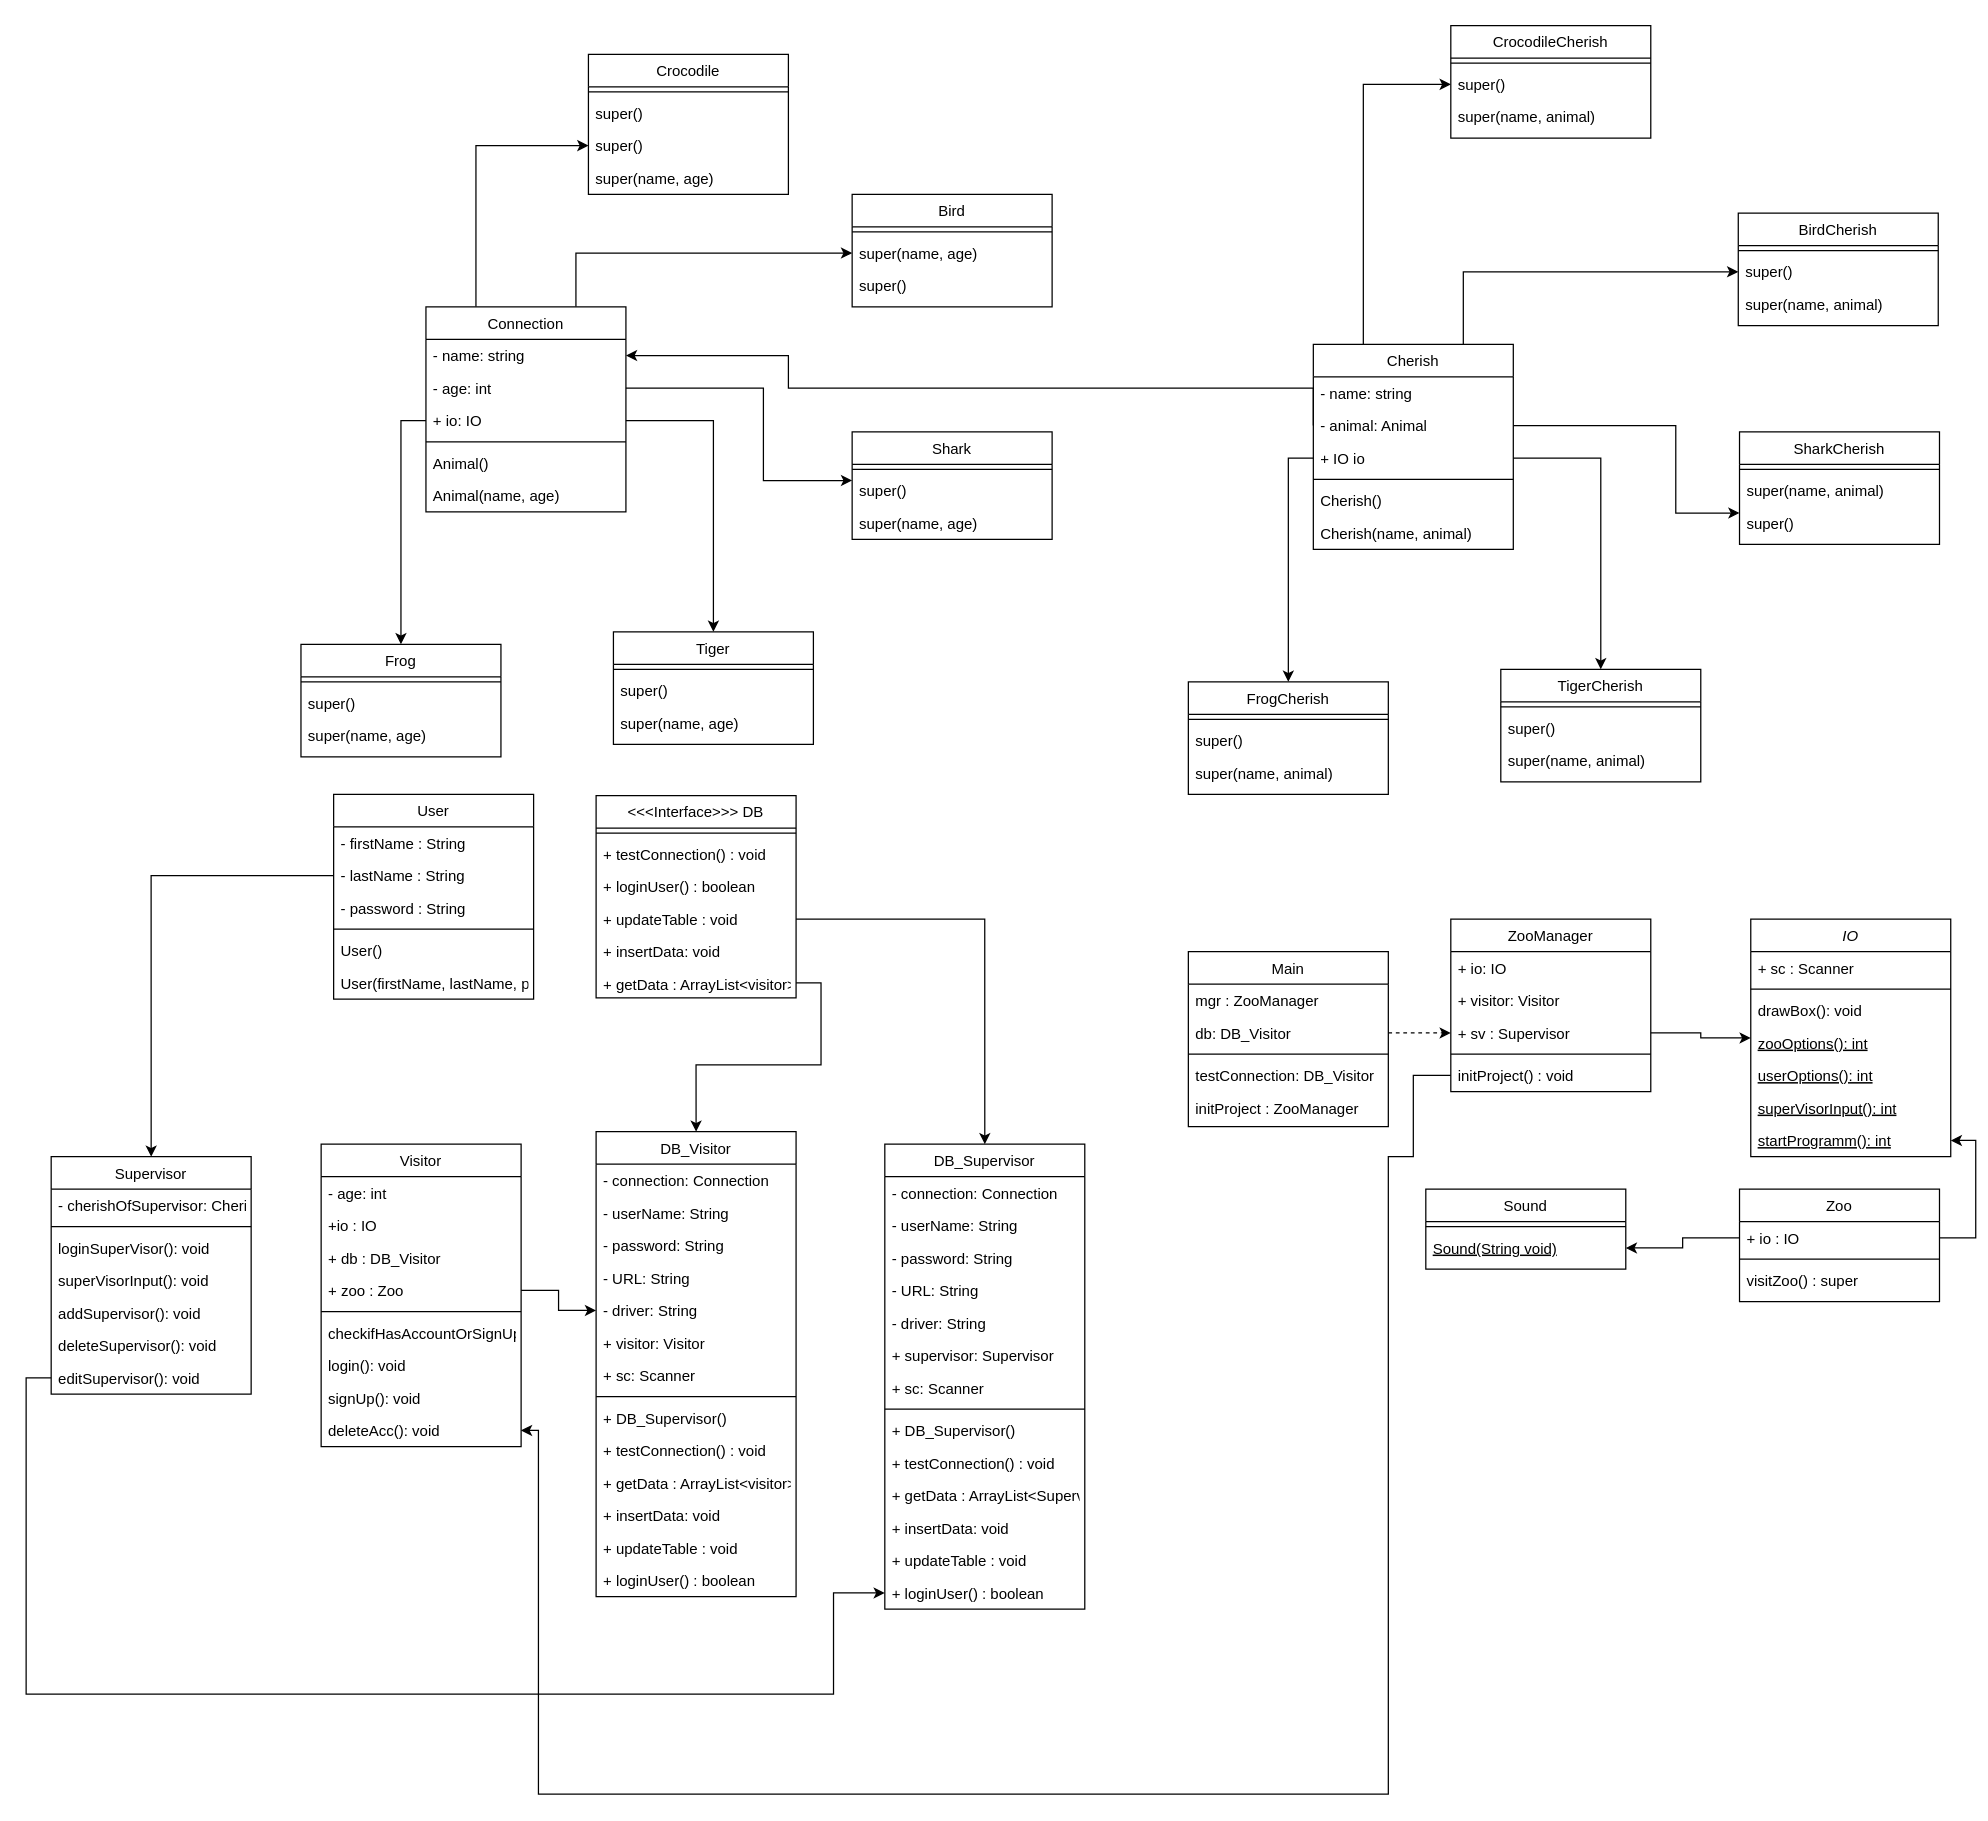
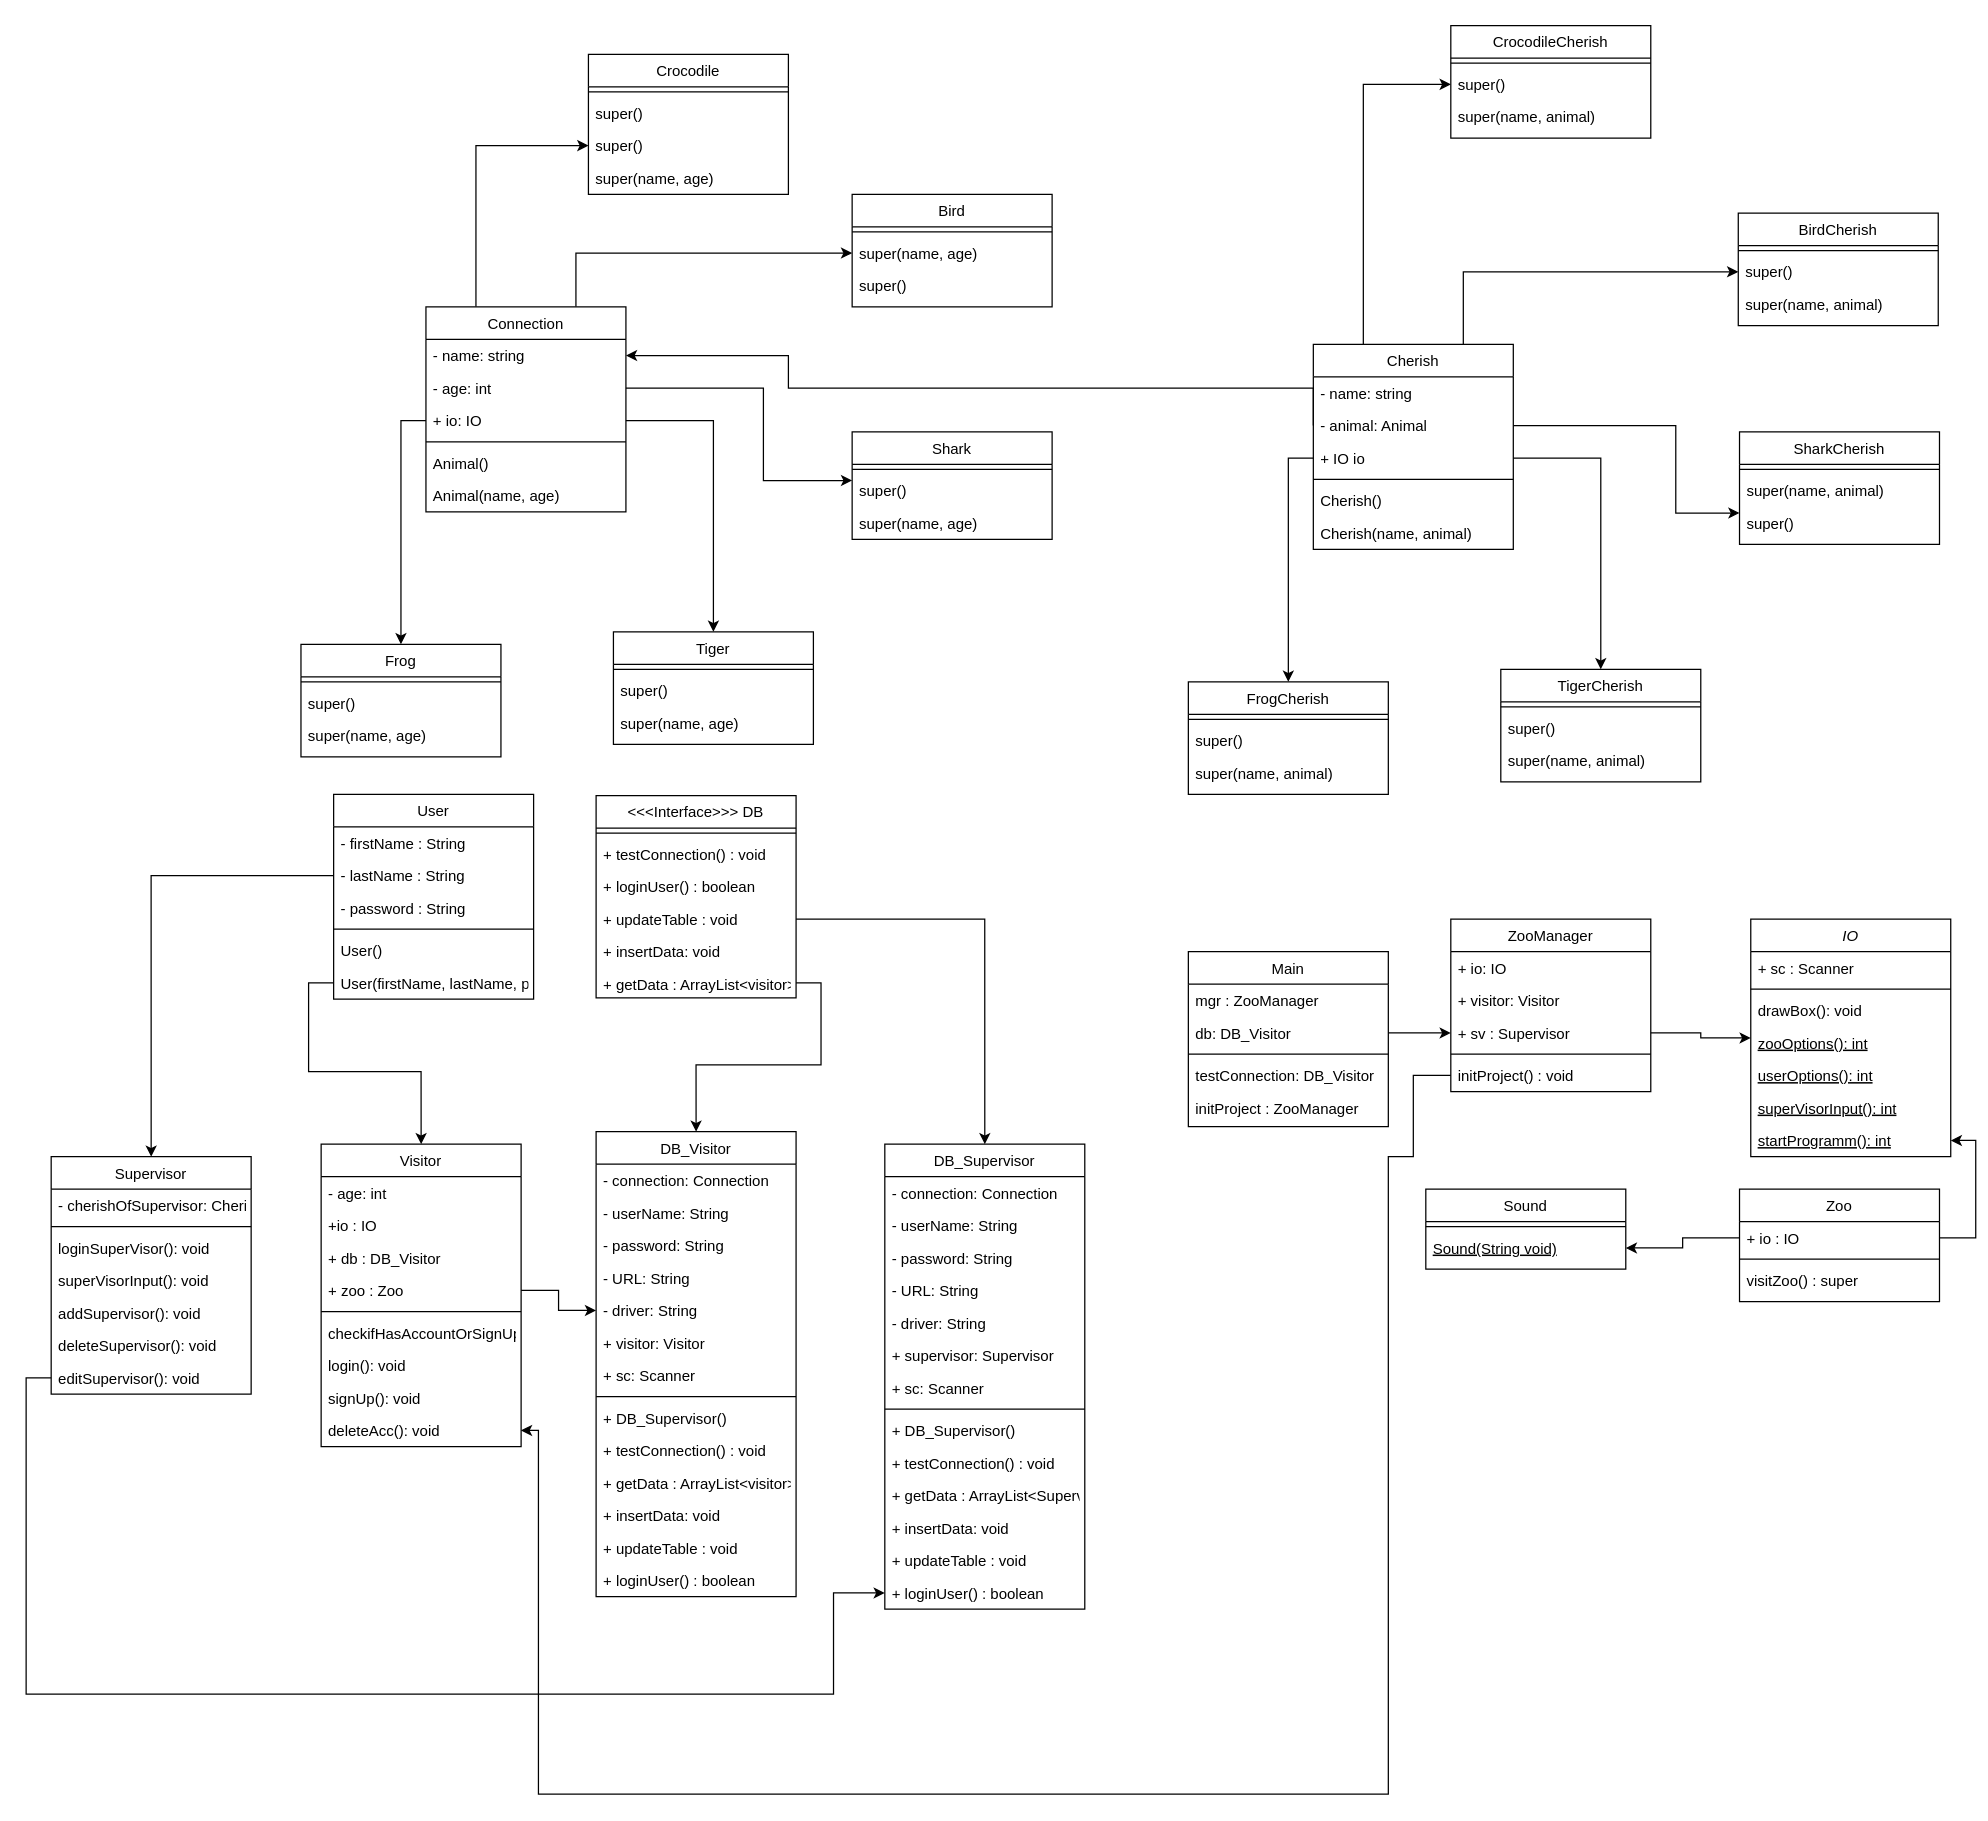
(1415, 1033) -> (1415, 1033)
none -> (340, 1072)
